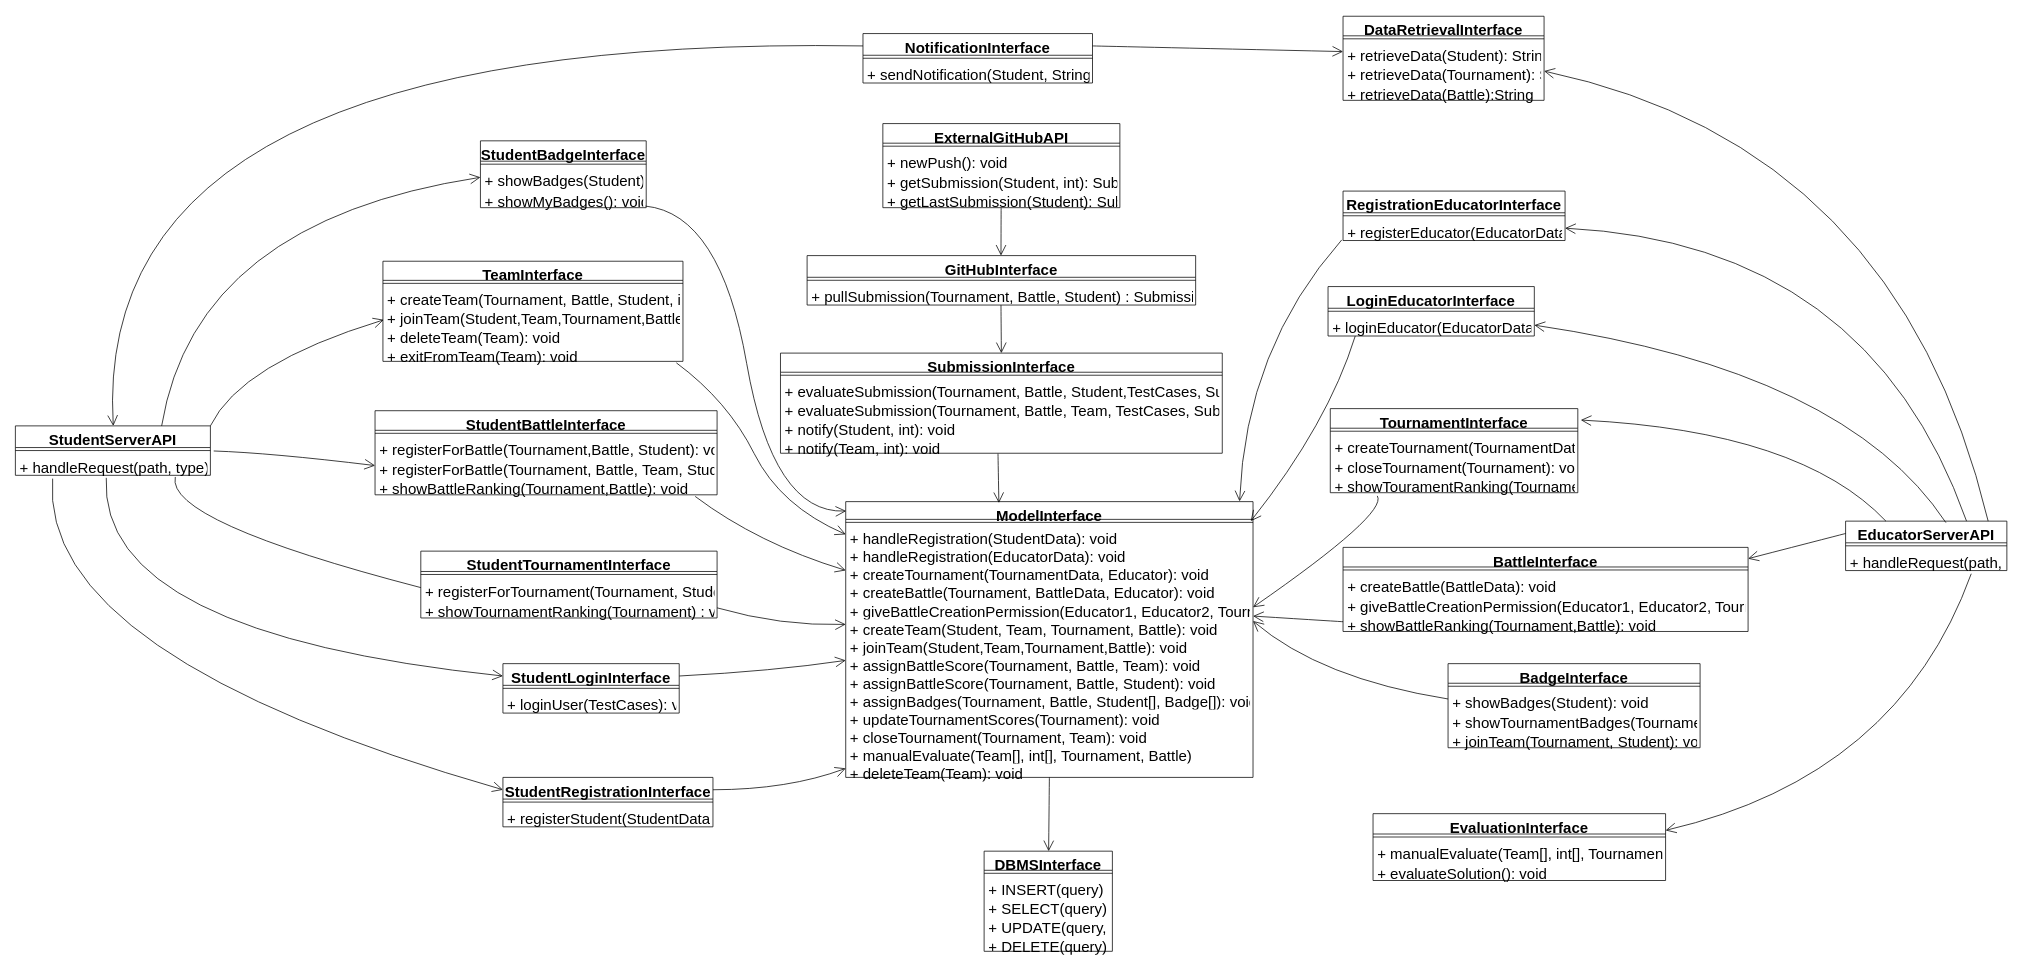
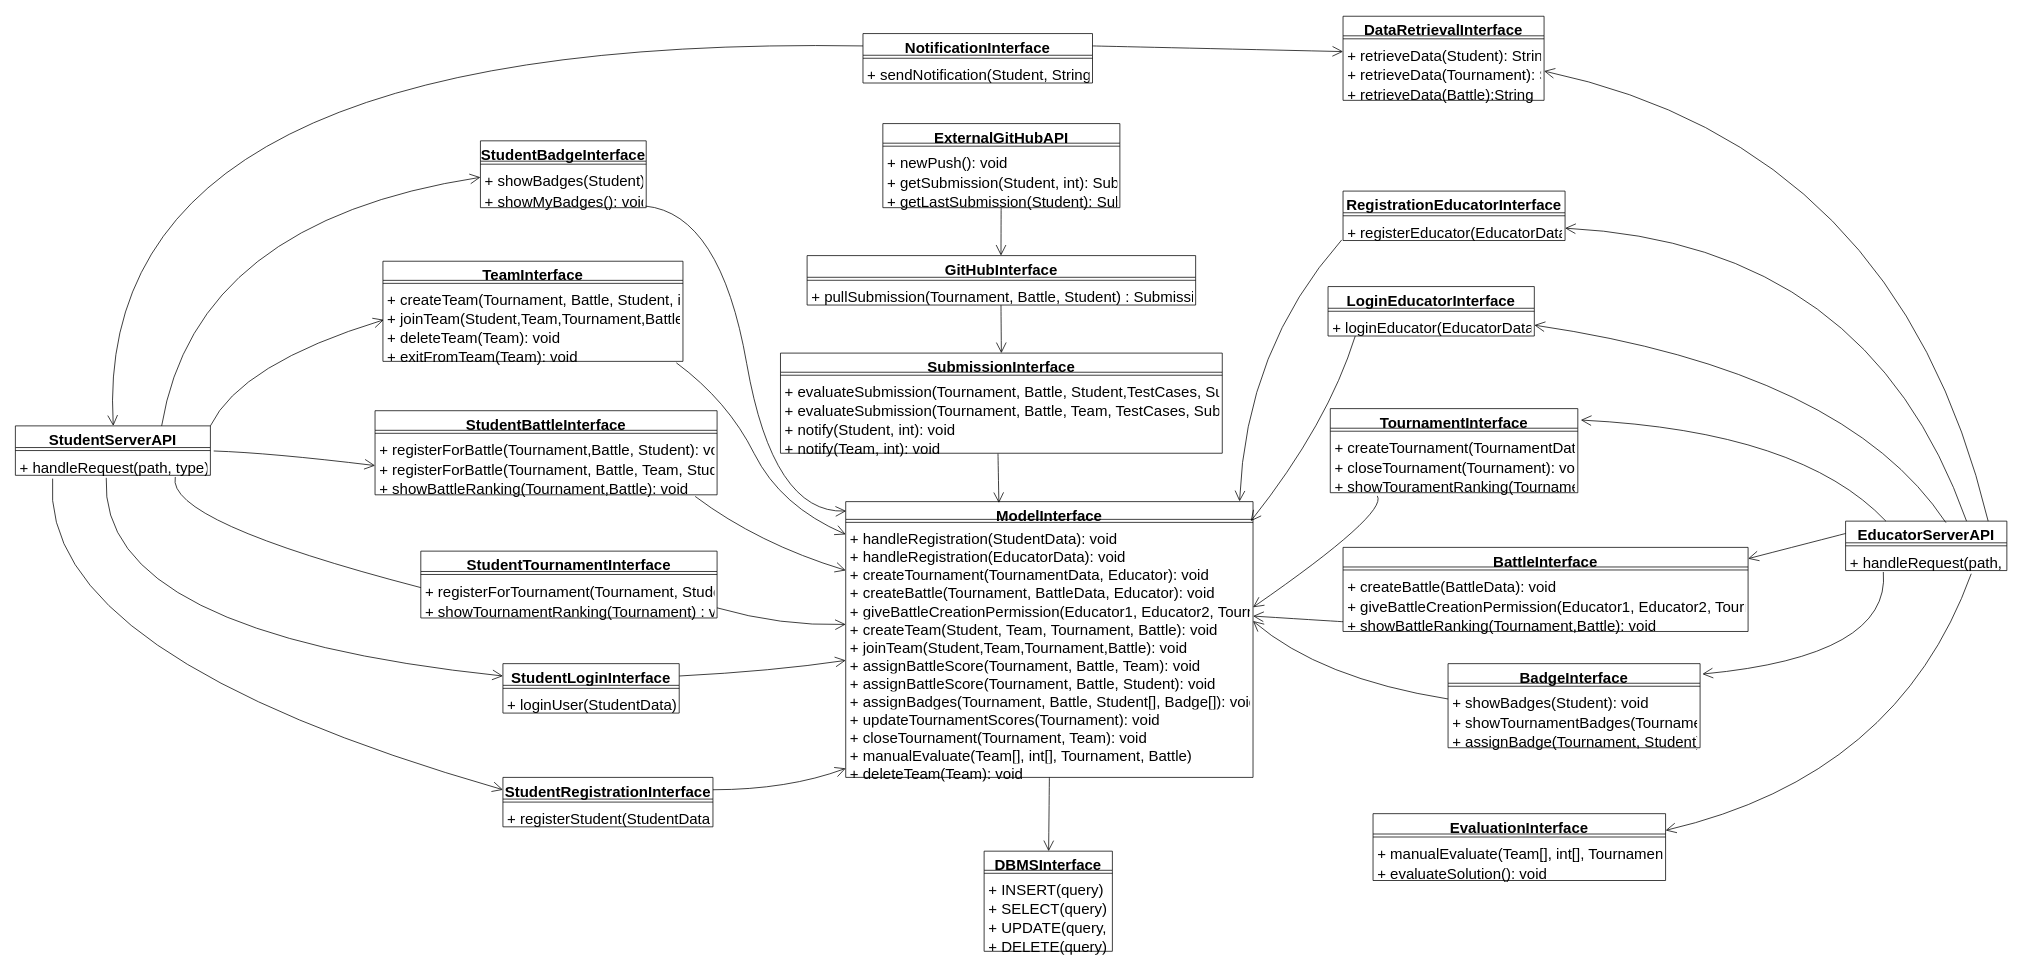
none -> (1815, 651)
(613, 705) -> (621, 705)
(1594, 742) -> (1606, 742)
